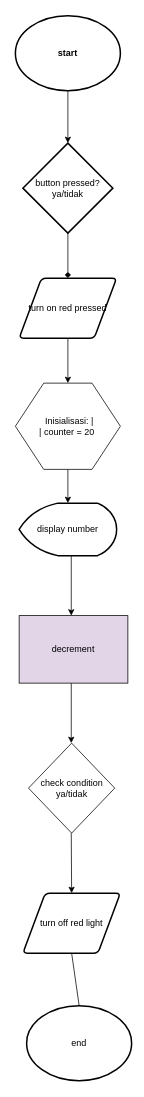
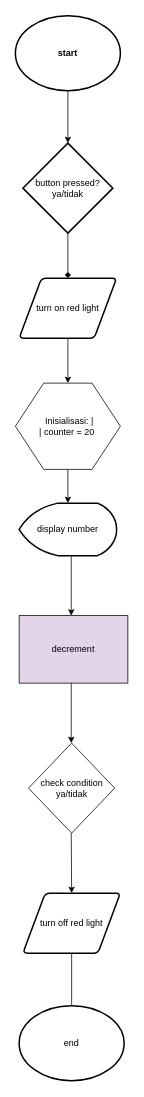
(68, 308) -> (68, 308)
(79, 1043) -> (72, 1043)
